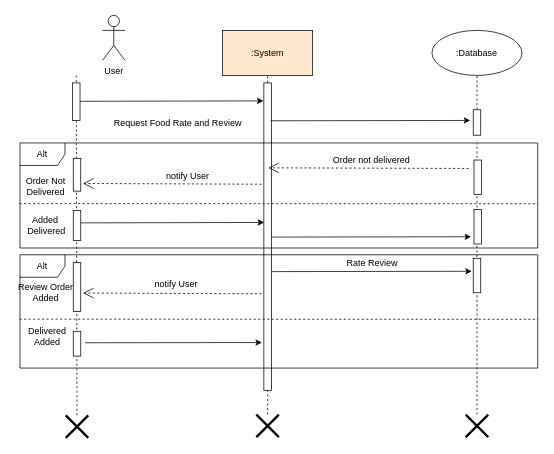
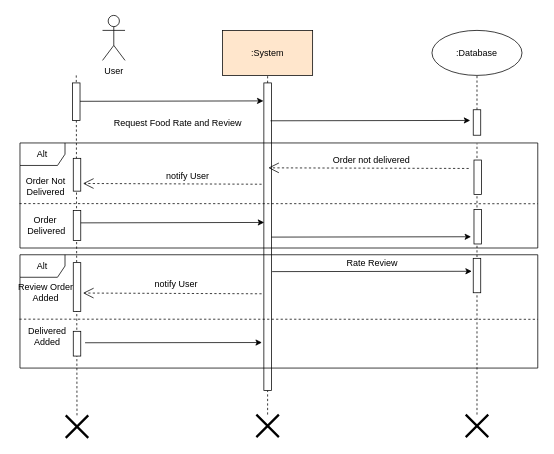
(47, 225) -> (47, 225)
